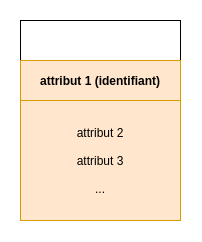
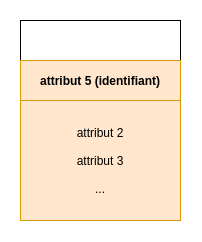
(100, 81) -> (100, 81)
